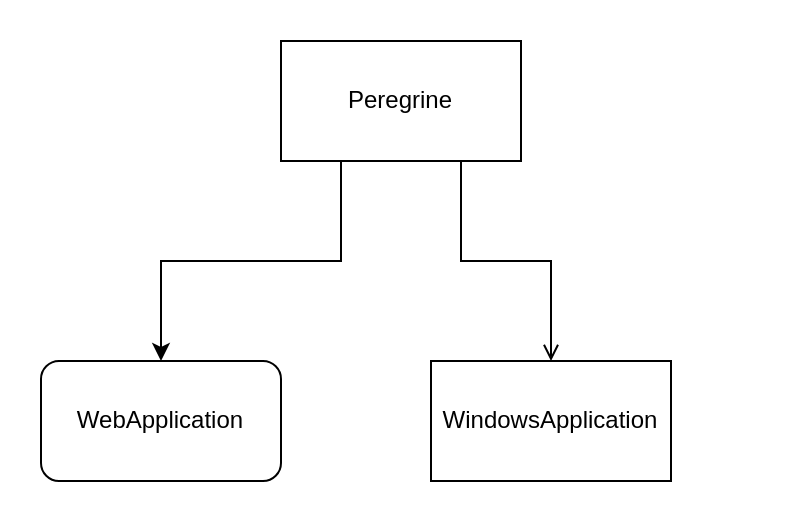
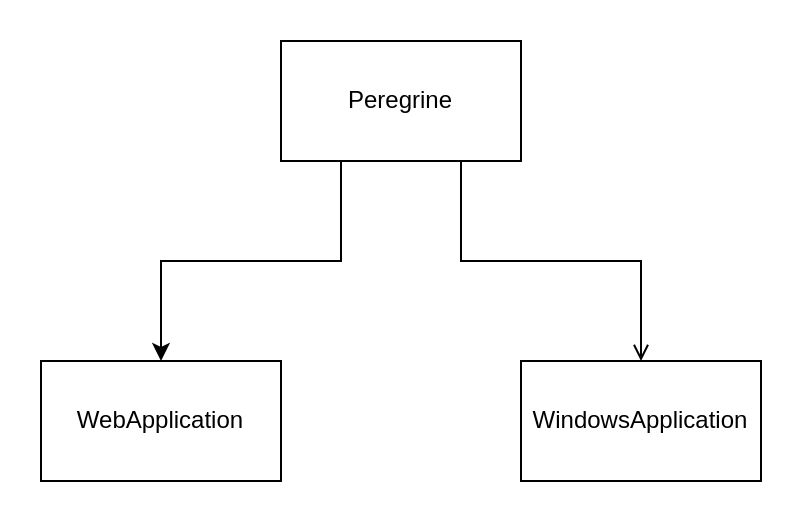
(161, 421) -> (161, 421)
(551, 421) -> (641, 421)
